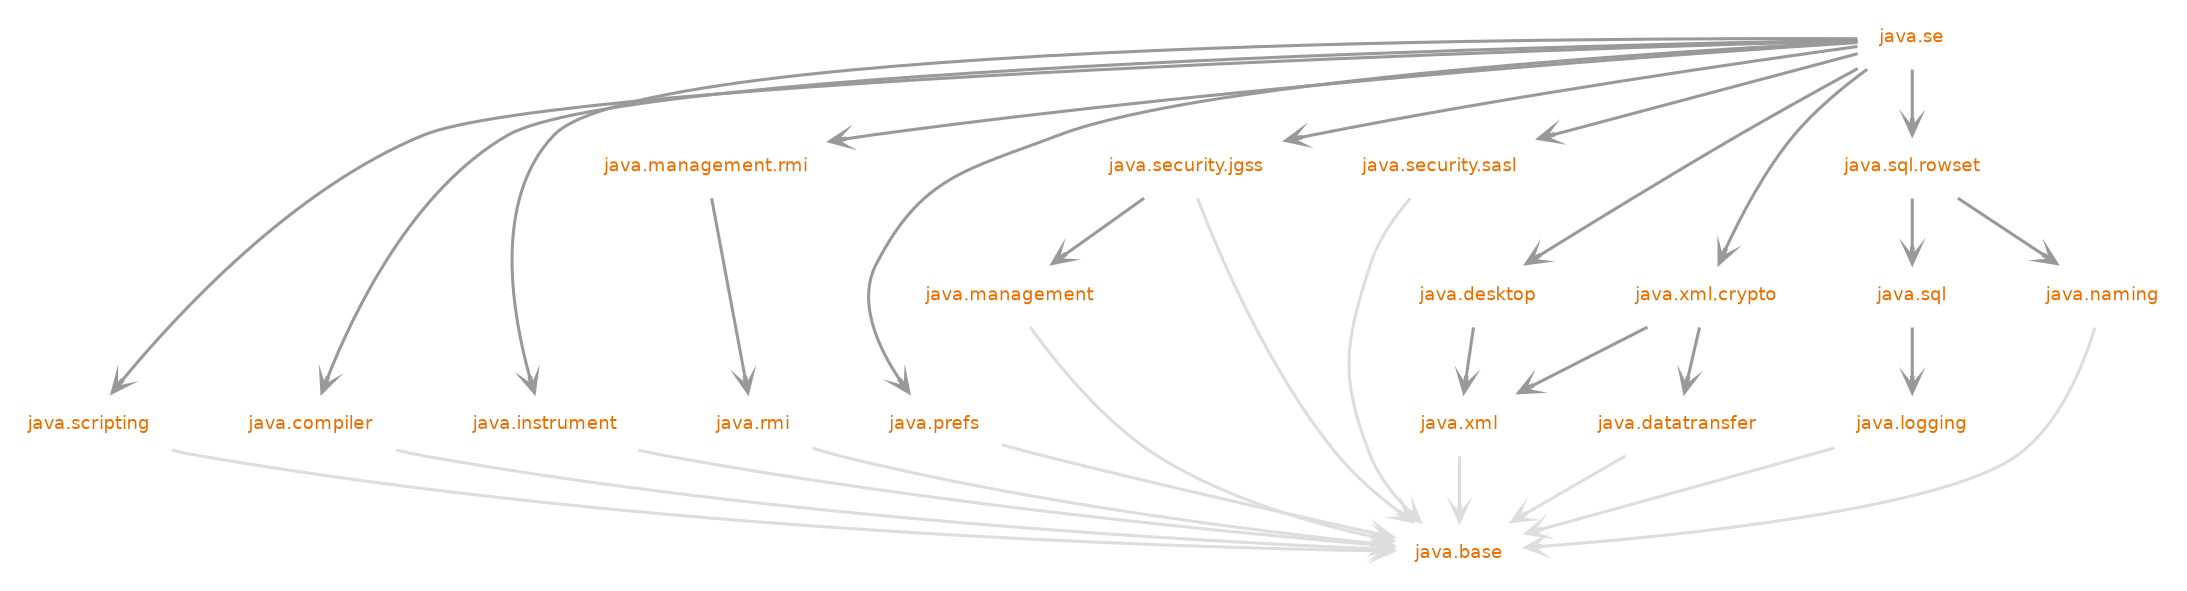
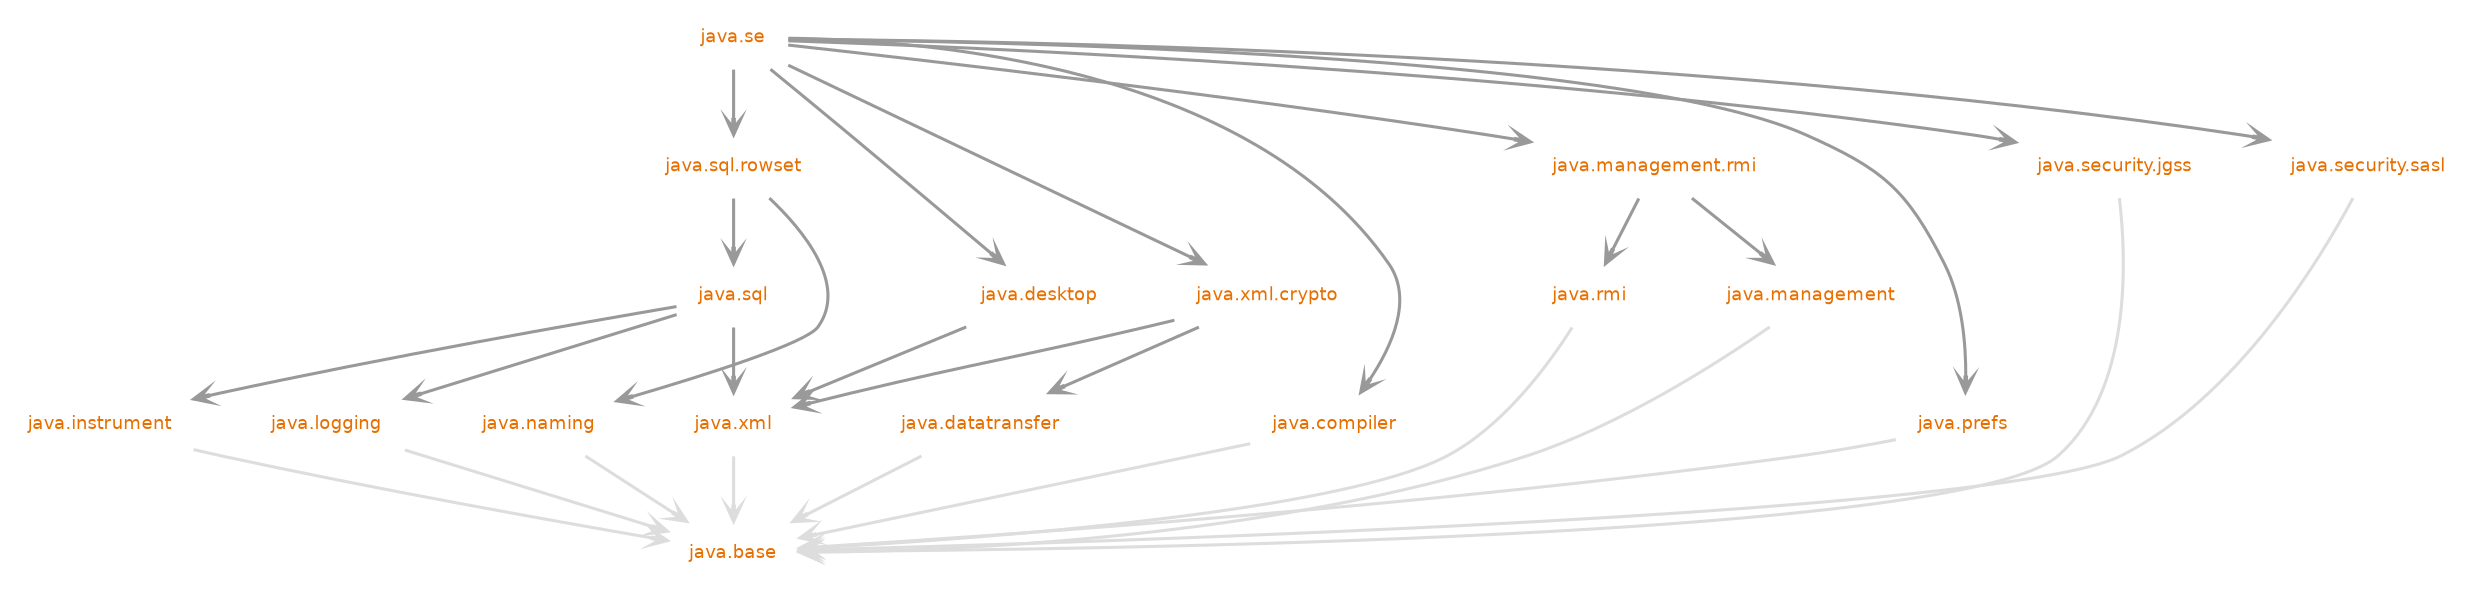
(1074, 55) -> (442, 349)
(1105, 226) -> (1727, 226)
none -> (734, 352)
(89, 424) -> none
